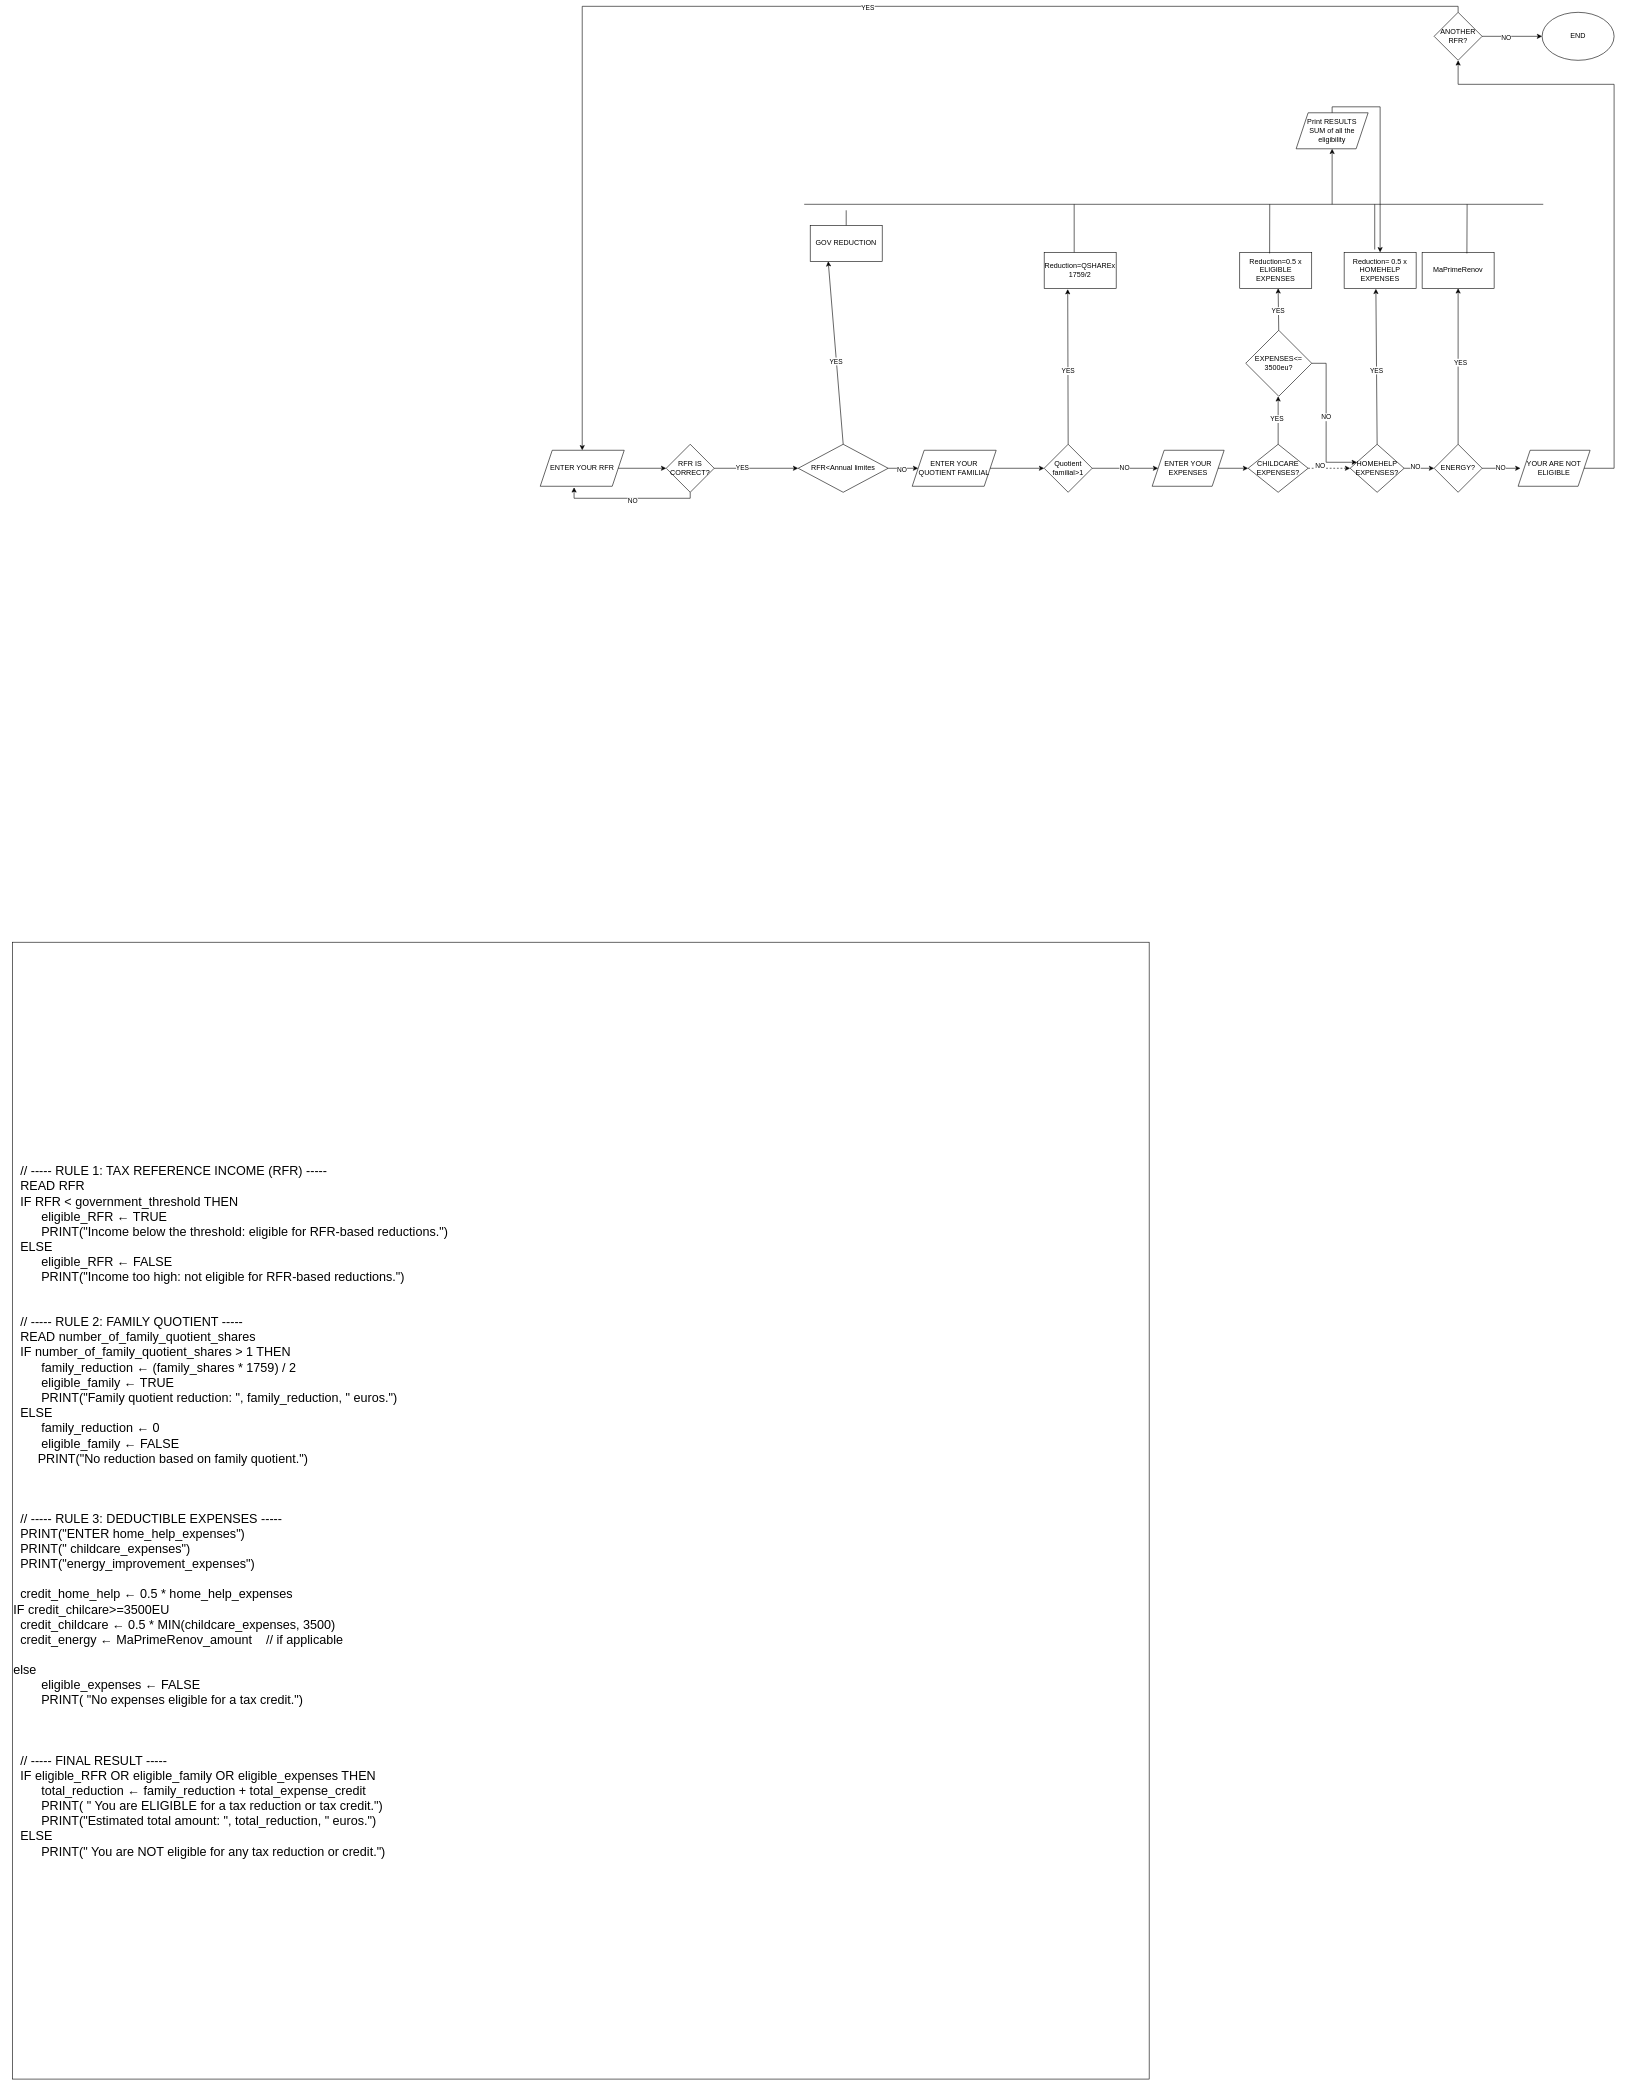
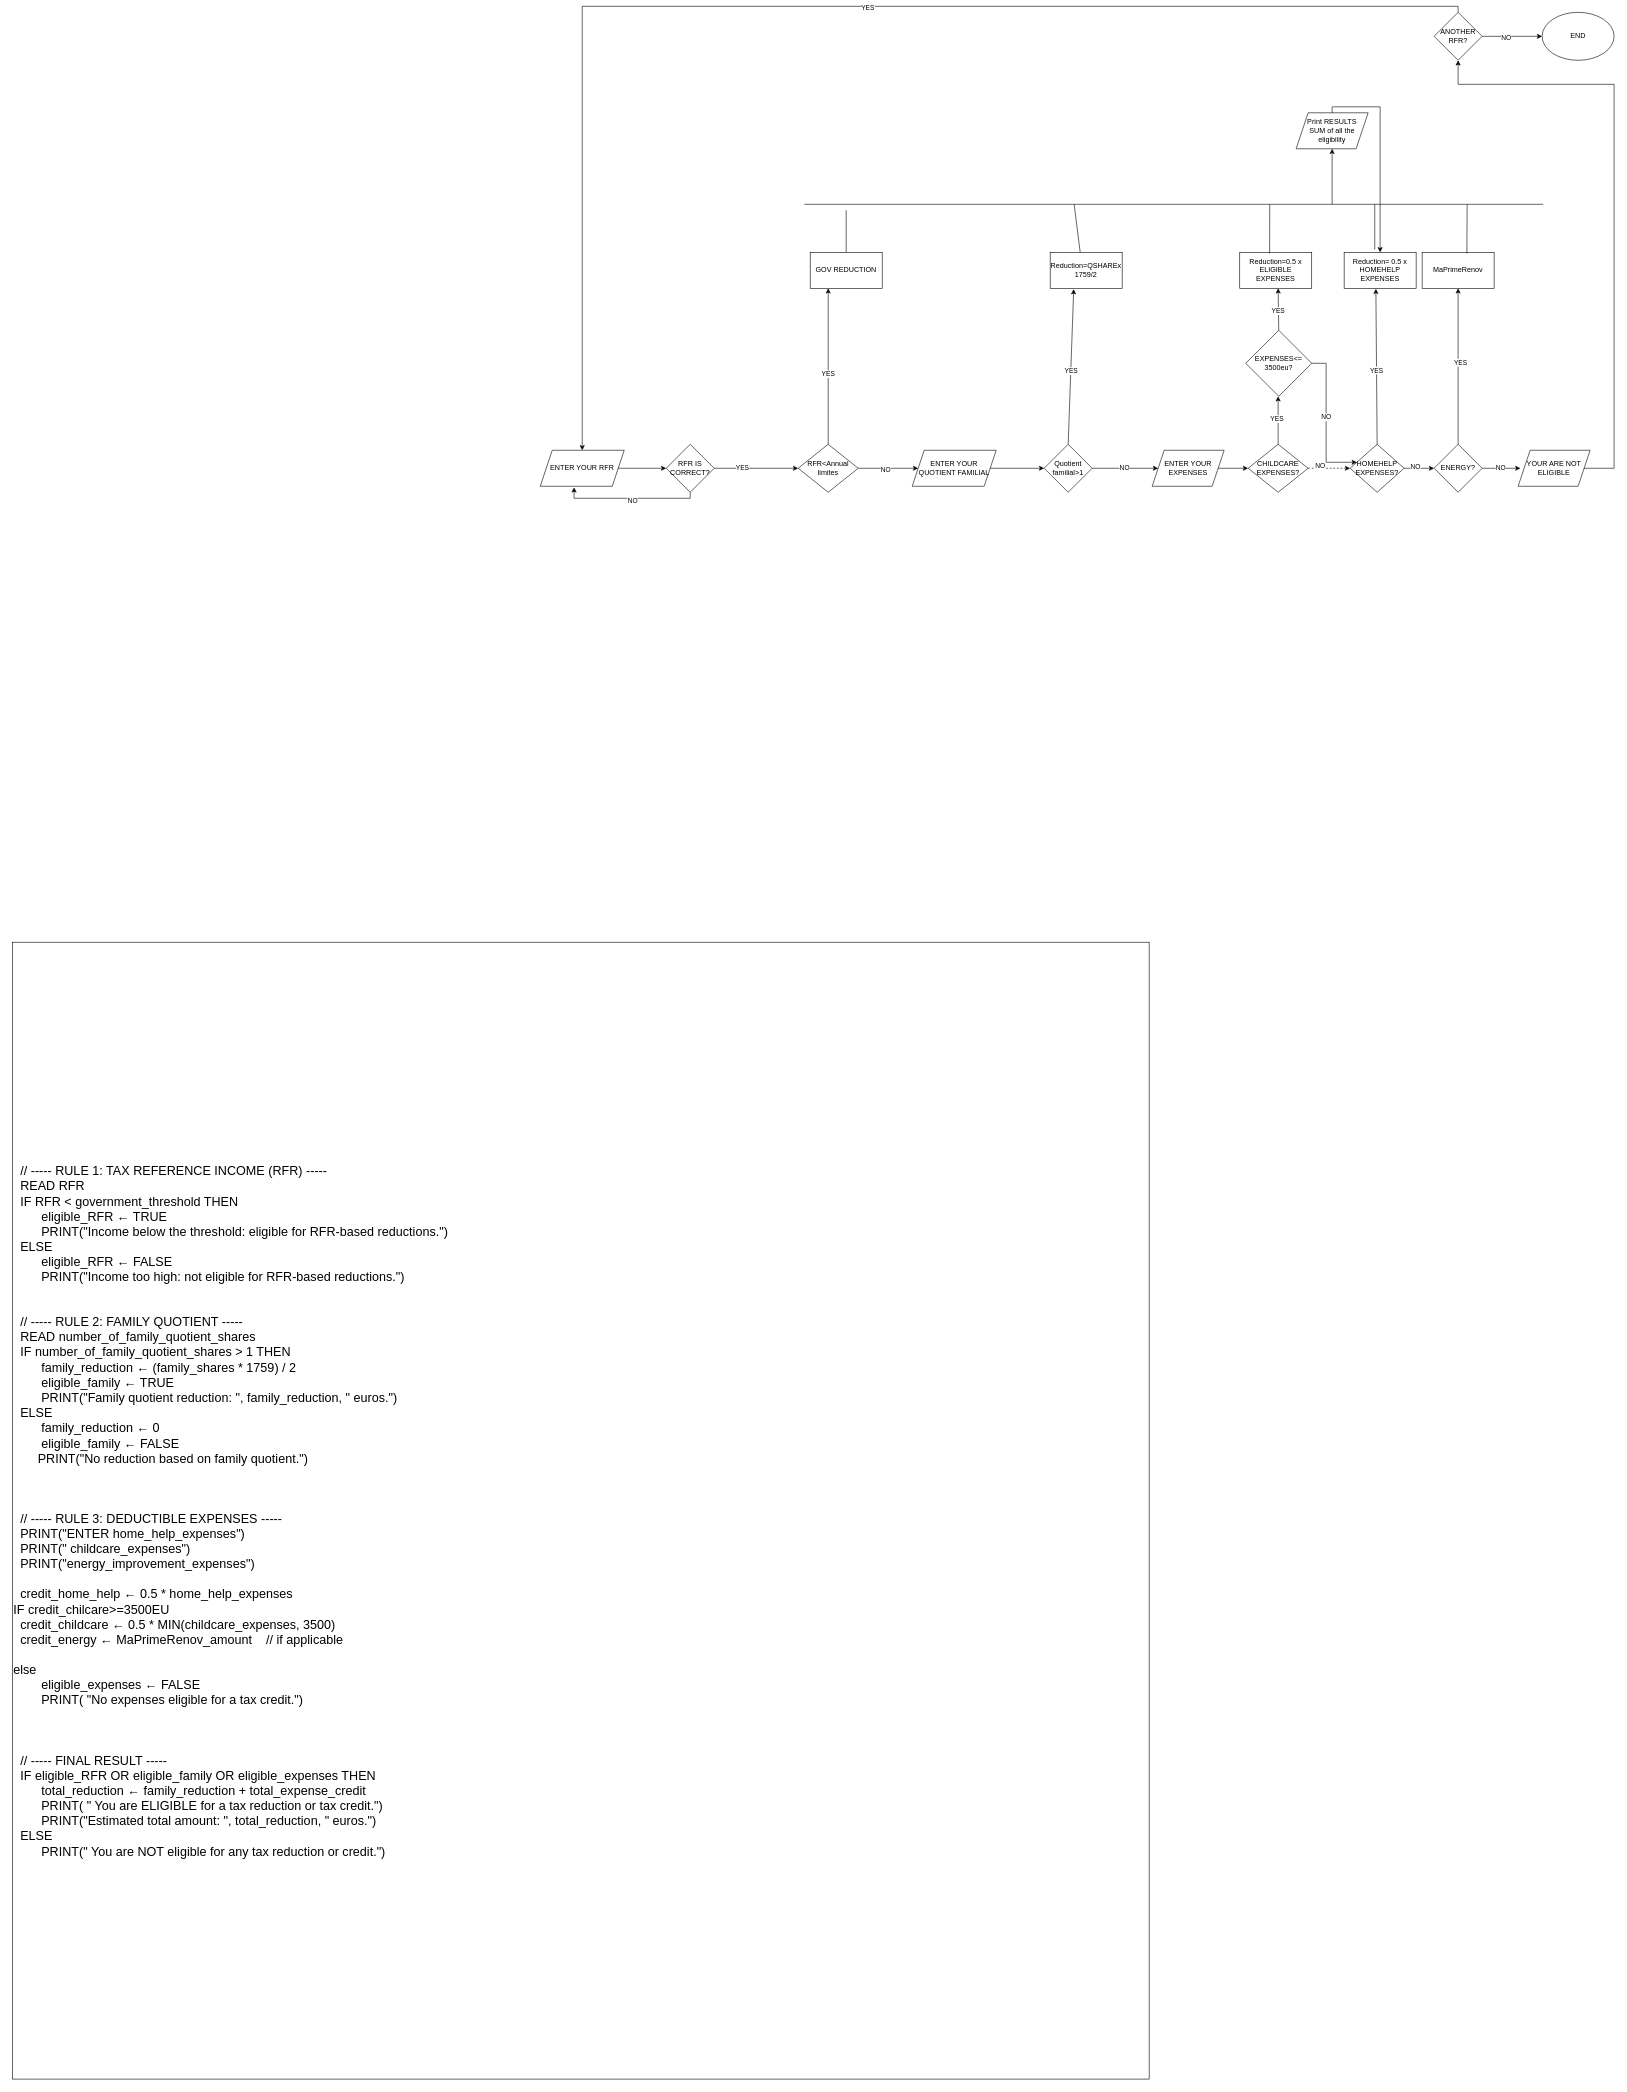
(846, 243) -> (846, 270)
(1080, 270) -> (1086, 270)
(843, 468) -> (828, 468)
